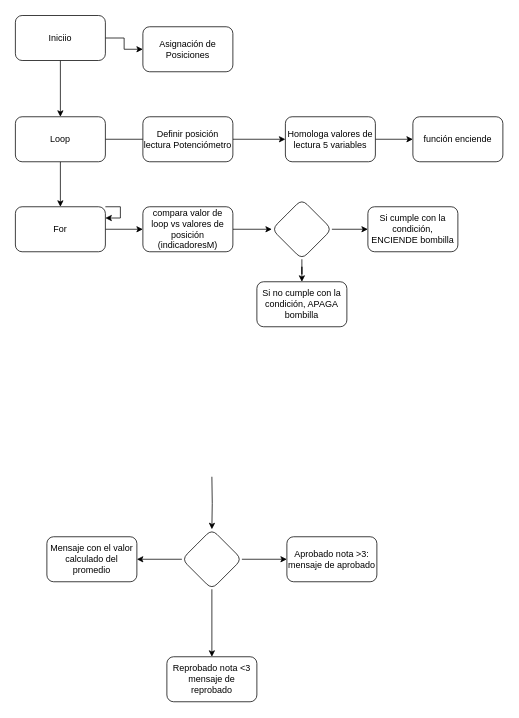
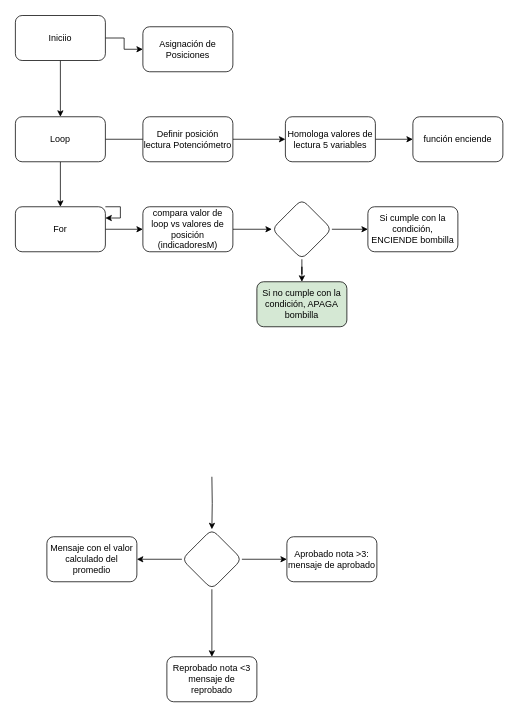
(302, 304) -> (302, 304)
